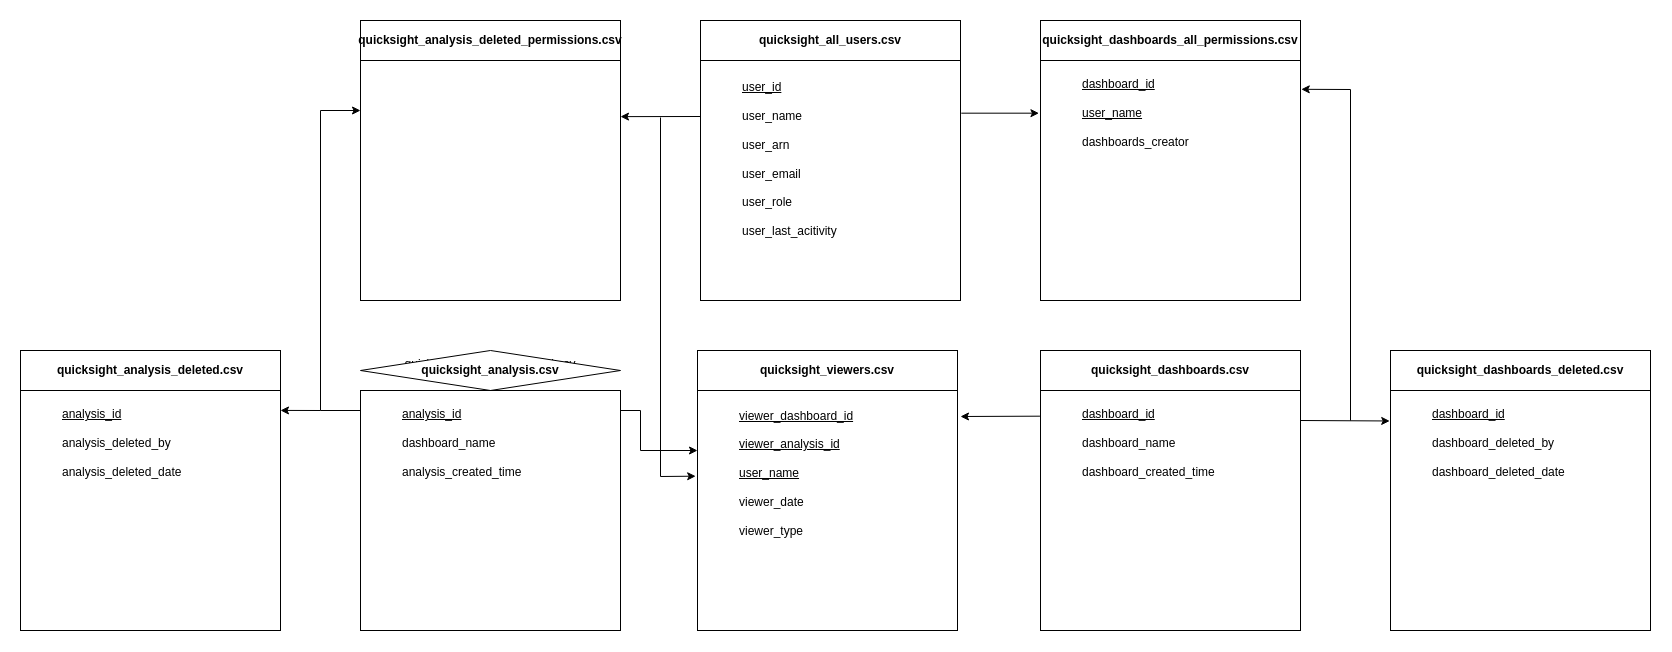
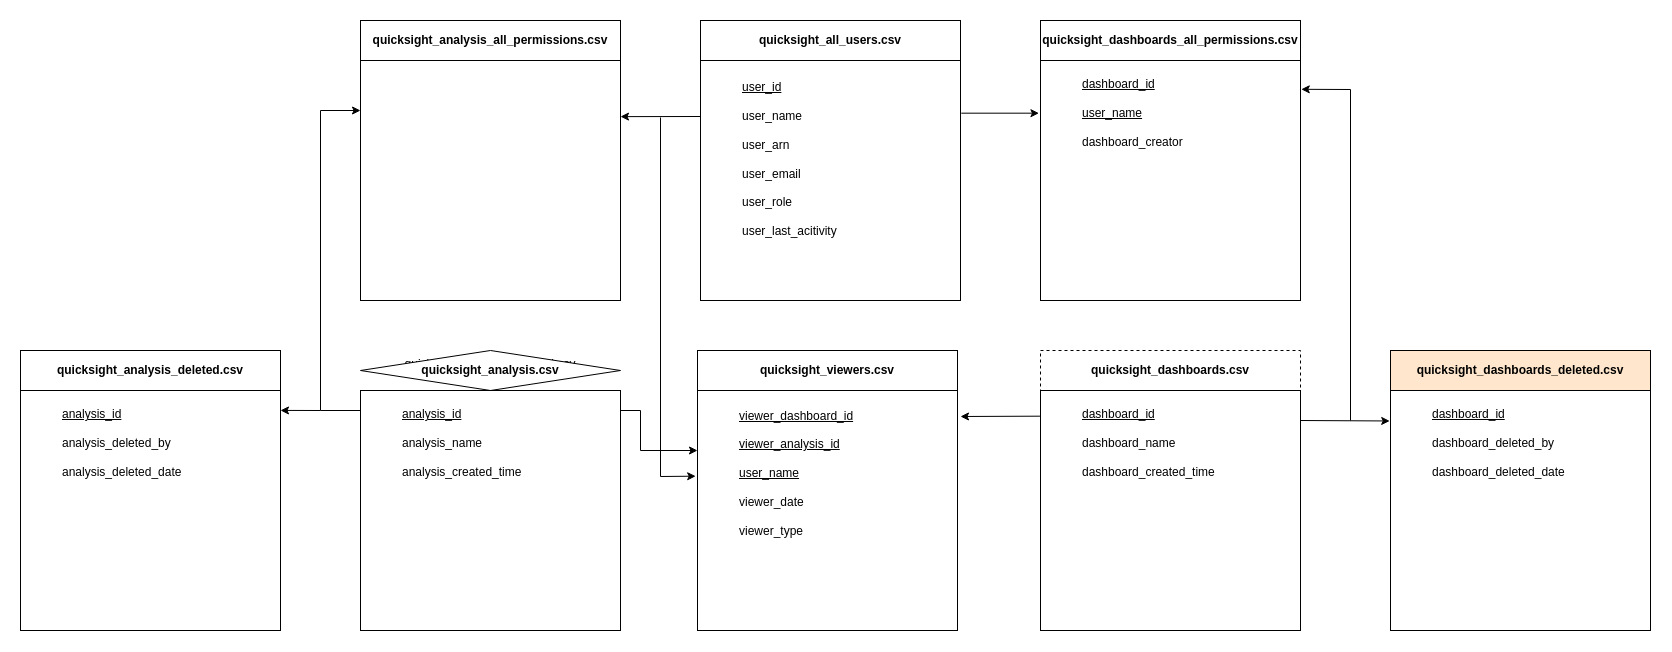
(491, 41) -> (491, 41)
(1143, 121) -> (1140, 121)
(1171, 371) -> (1171, 371)
(1521, 371) -> (1521, 371)
(468, 451) -> (468, 451)
